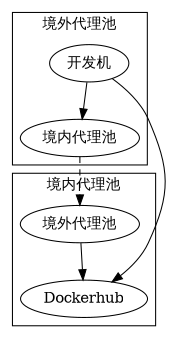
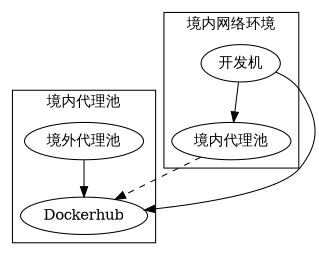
(80, 24) -> (231, 24)
(80, 180) -> (163, 176)
